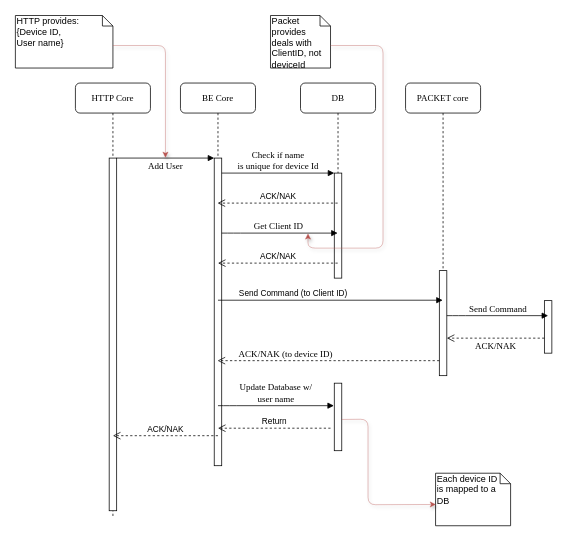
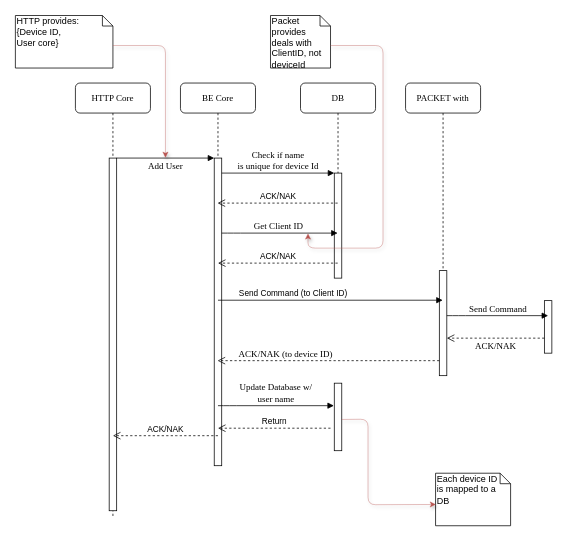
(49, 32) -> (49, 32)
(443, 98) -> (443, 98)
